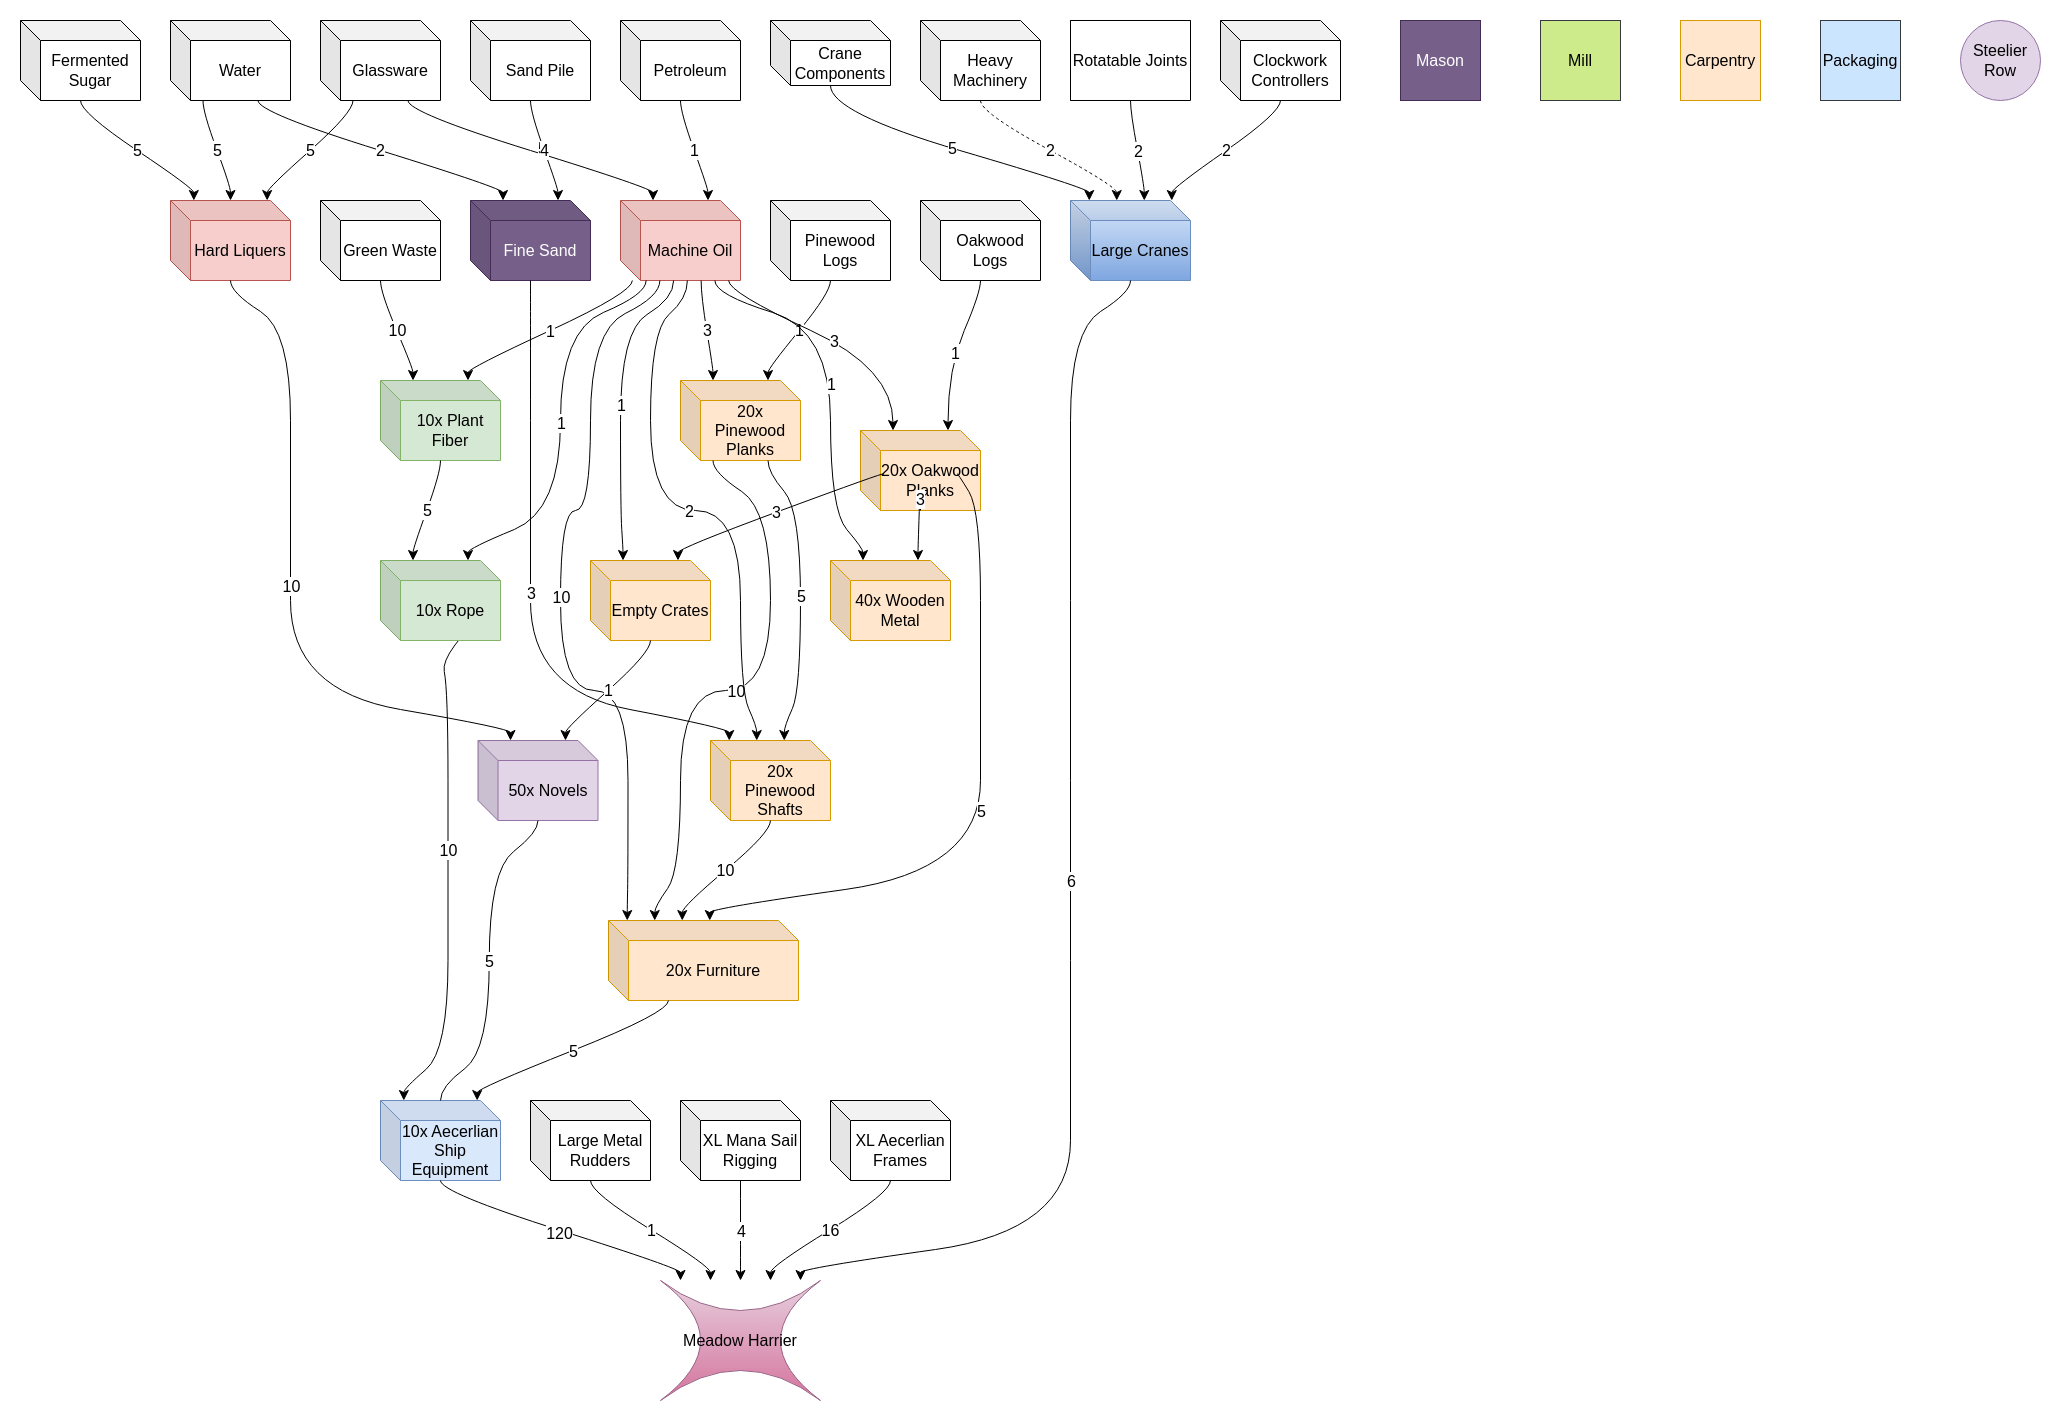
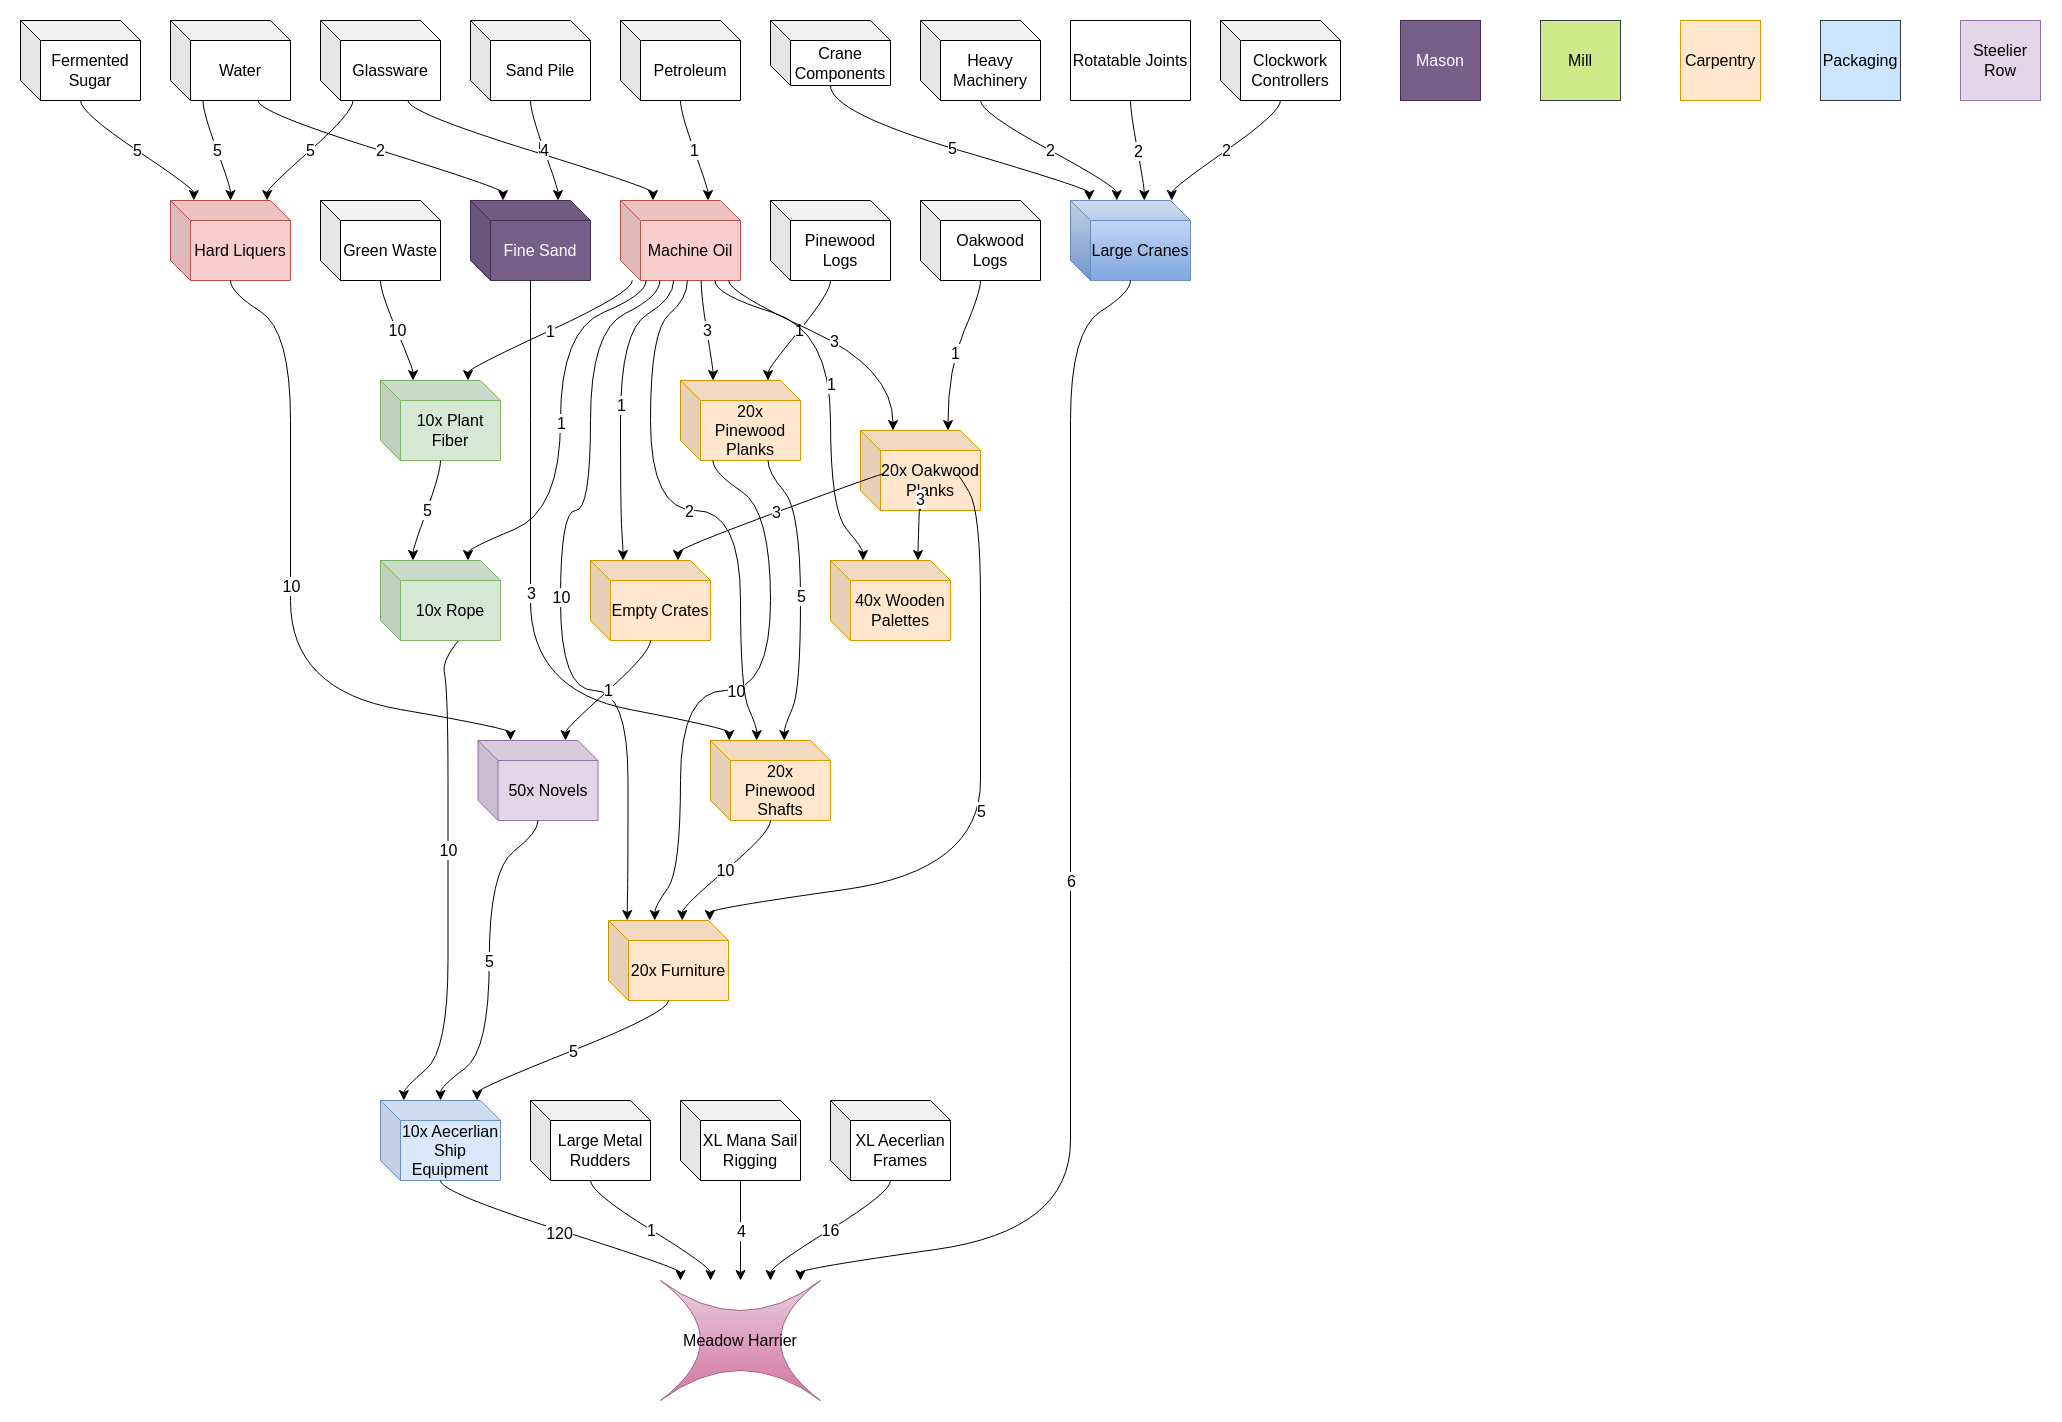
(2001, 61) -> (2001, 61)
(1012, 128) -> (1012, 128)
(901, 611) -> (901, 611)
(704, 961) -> (669, 961)
(447, 1086) -> (447, 1083)
